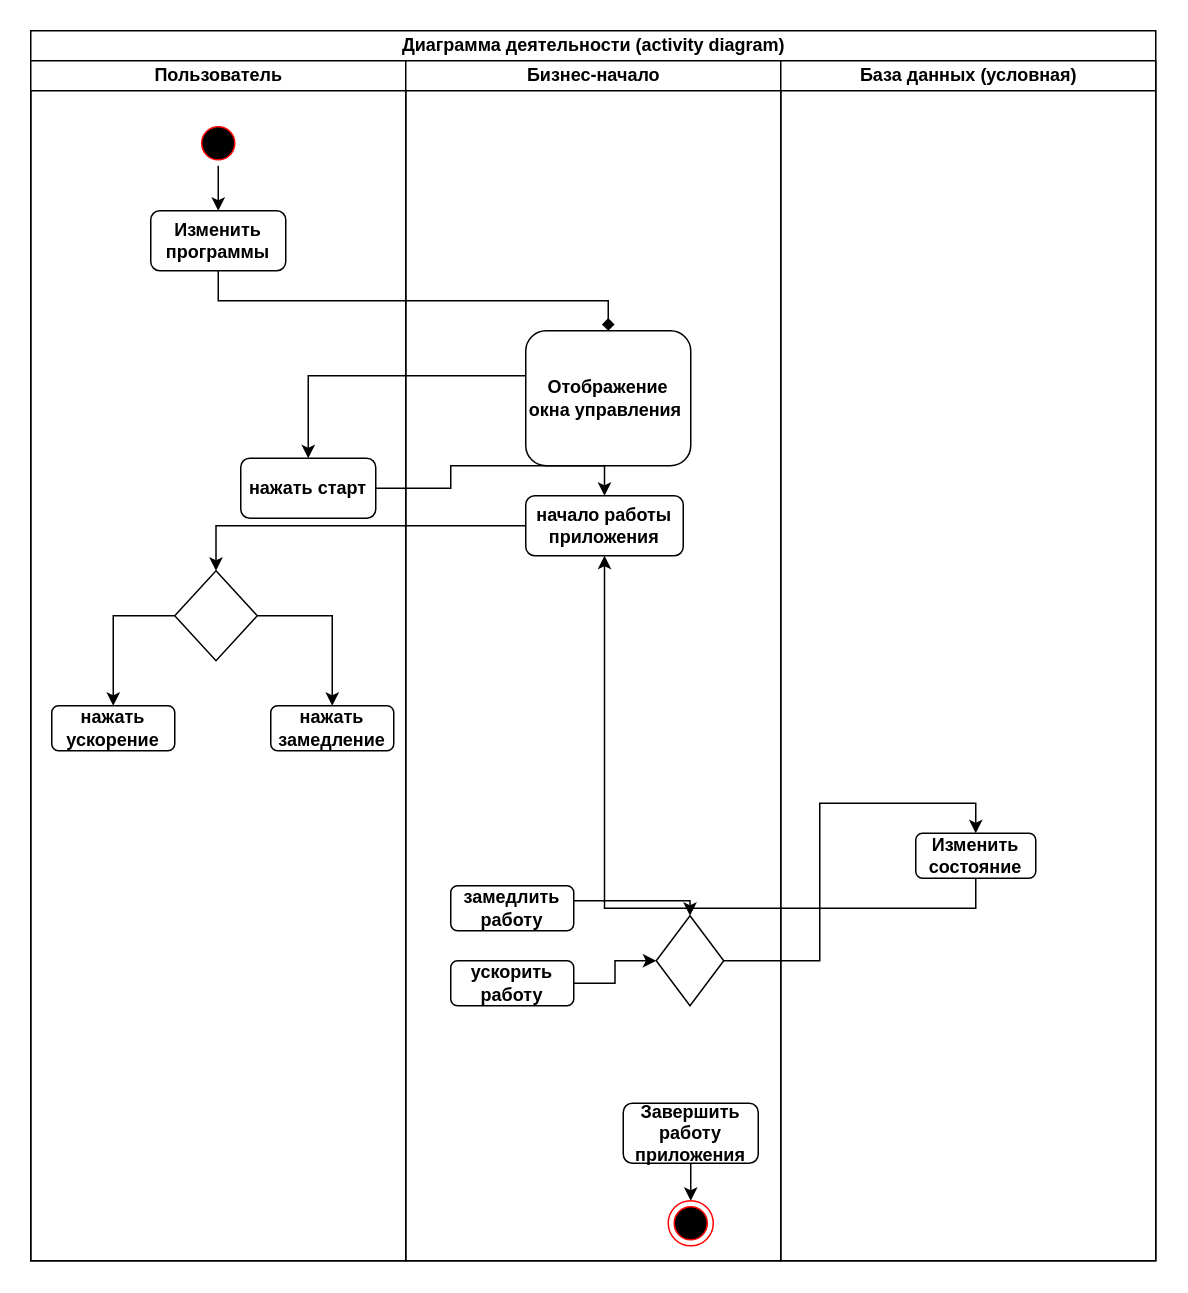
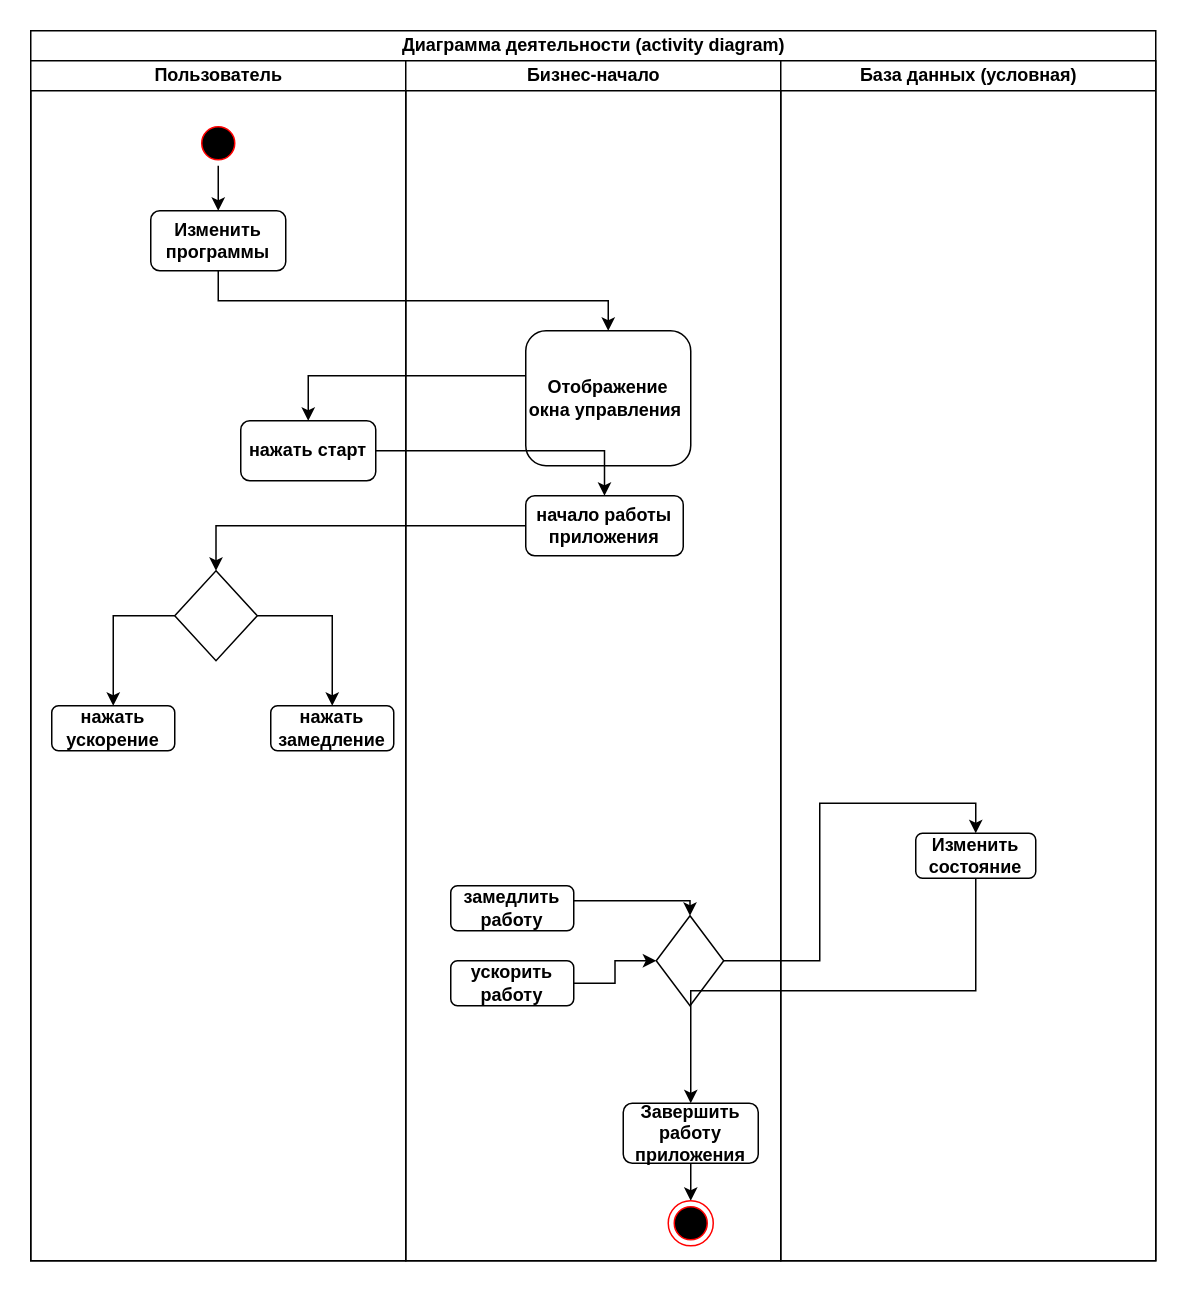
(608, 318) -> (608, 319)
(308, 488) -> (308, 451)
(621, 908) -> (825, 991)
